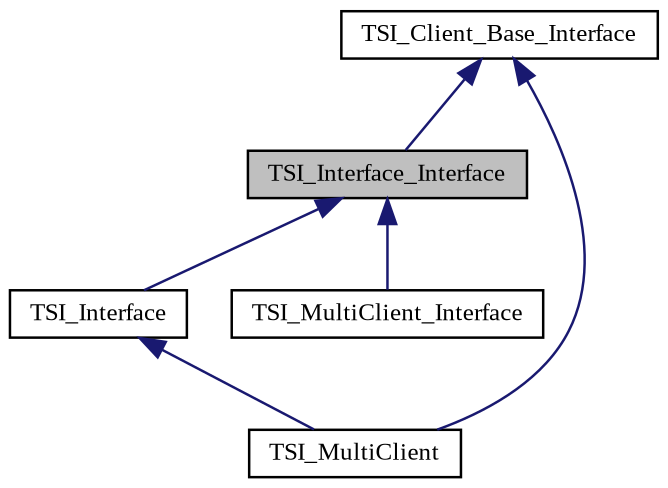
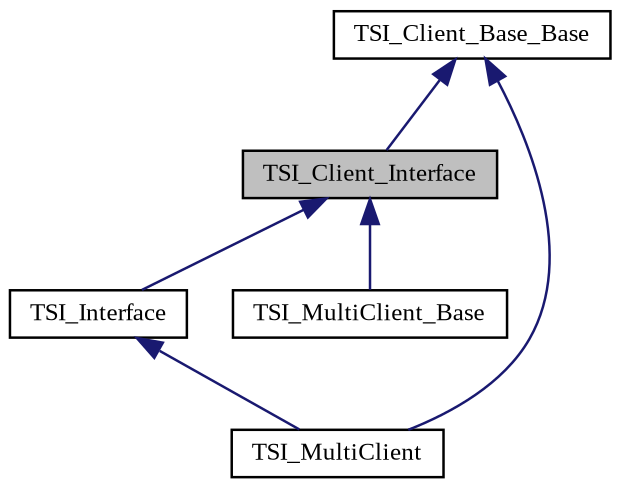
(500, 35) -> (472, 35)
(387, 174) -> (370, 174)
(387, 314) -> (370, 314)
